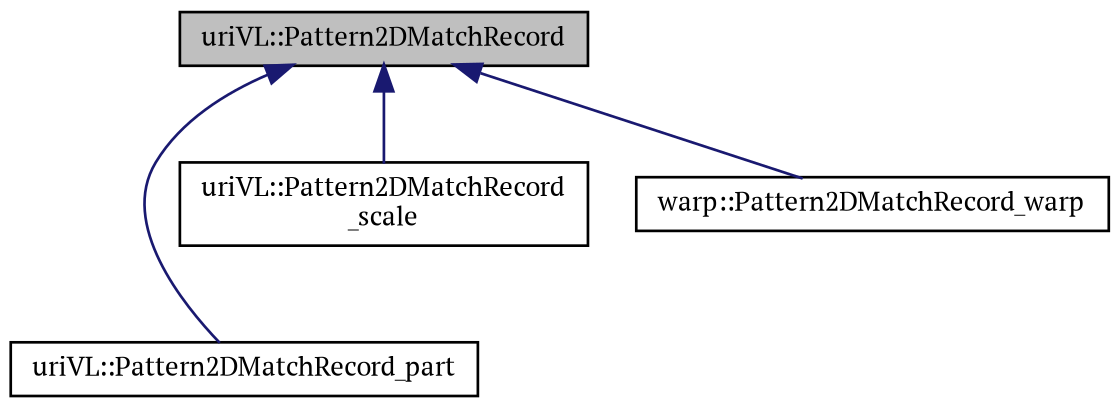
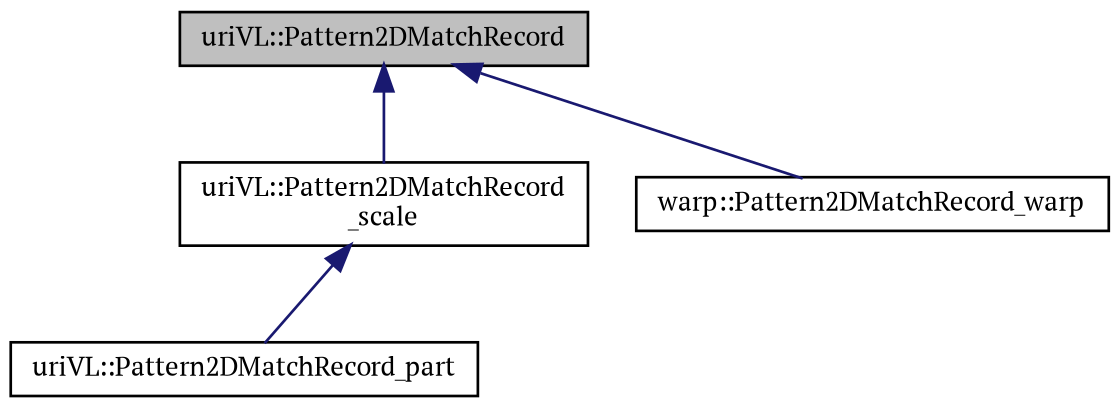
(146, 190) -> (299, 304)
